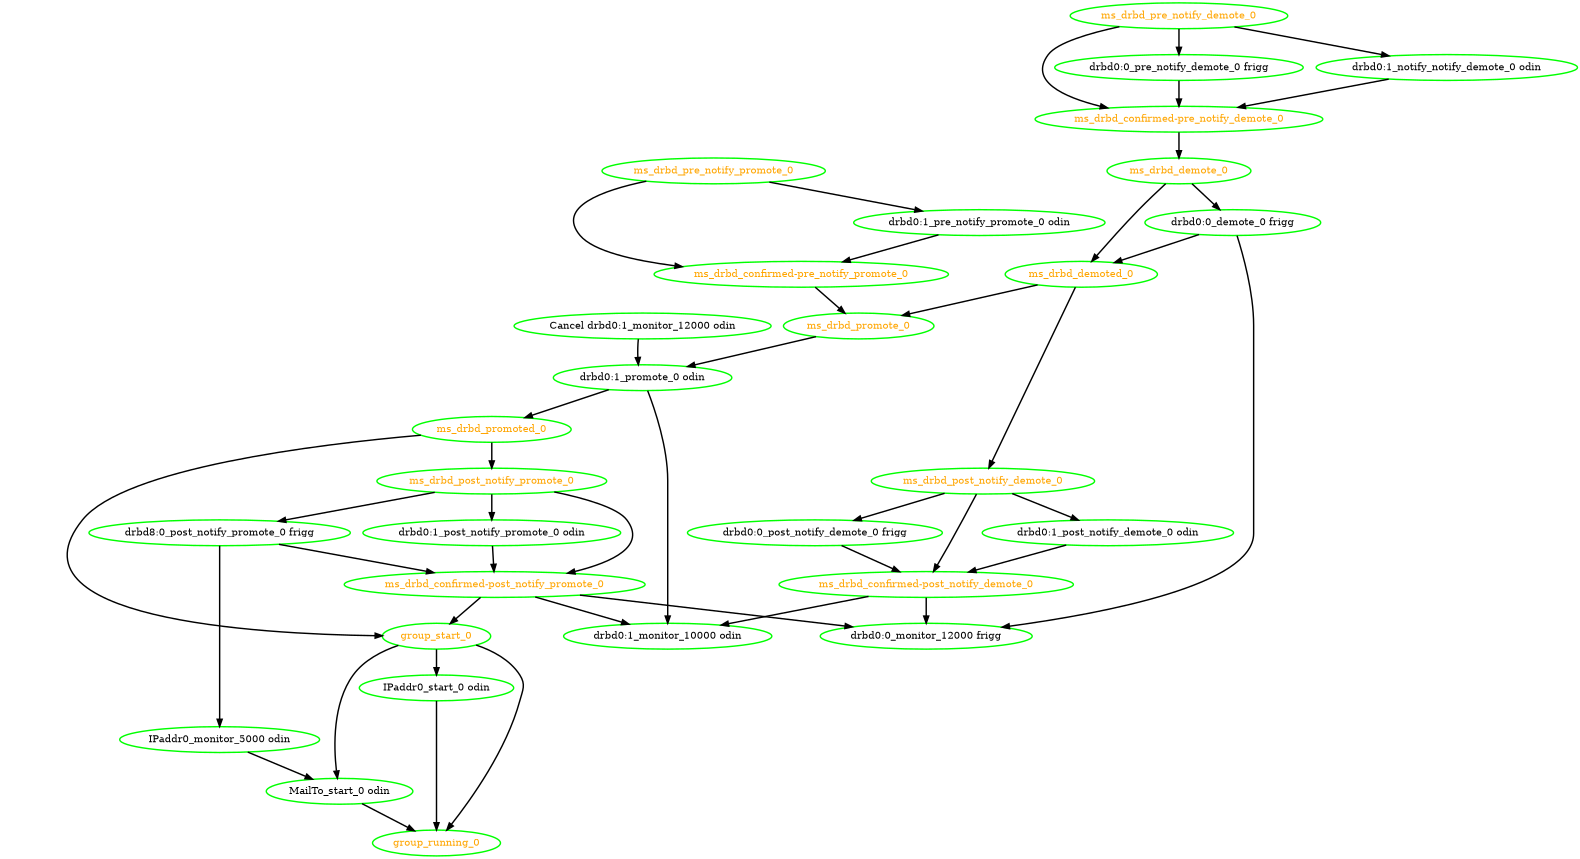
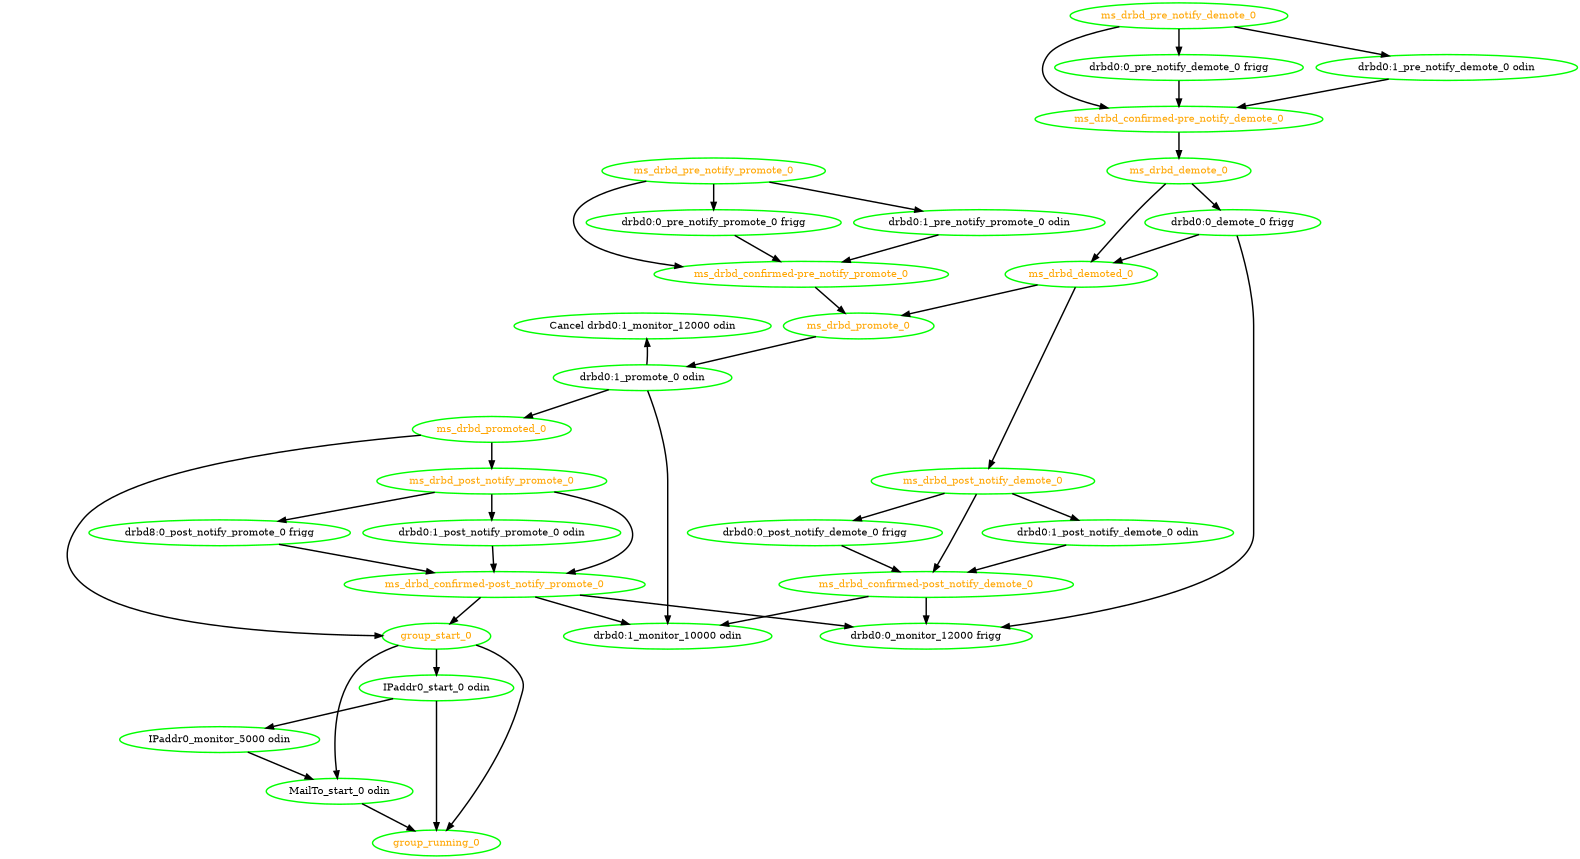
(1447, 67) -> (1447, 67)
none -> (714, 223)
(638, 348) -> (647, 356)
(220, 632) -> (333, 713)
